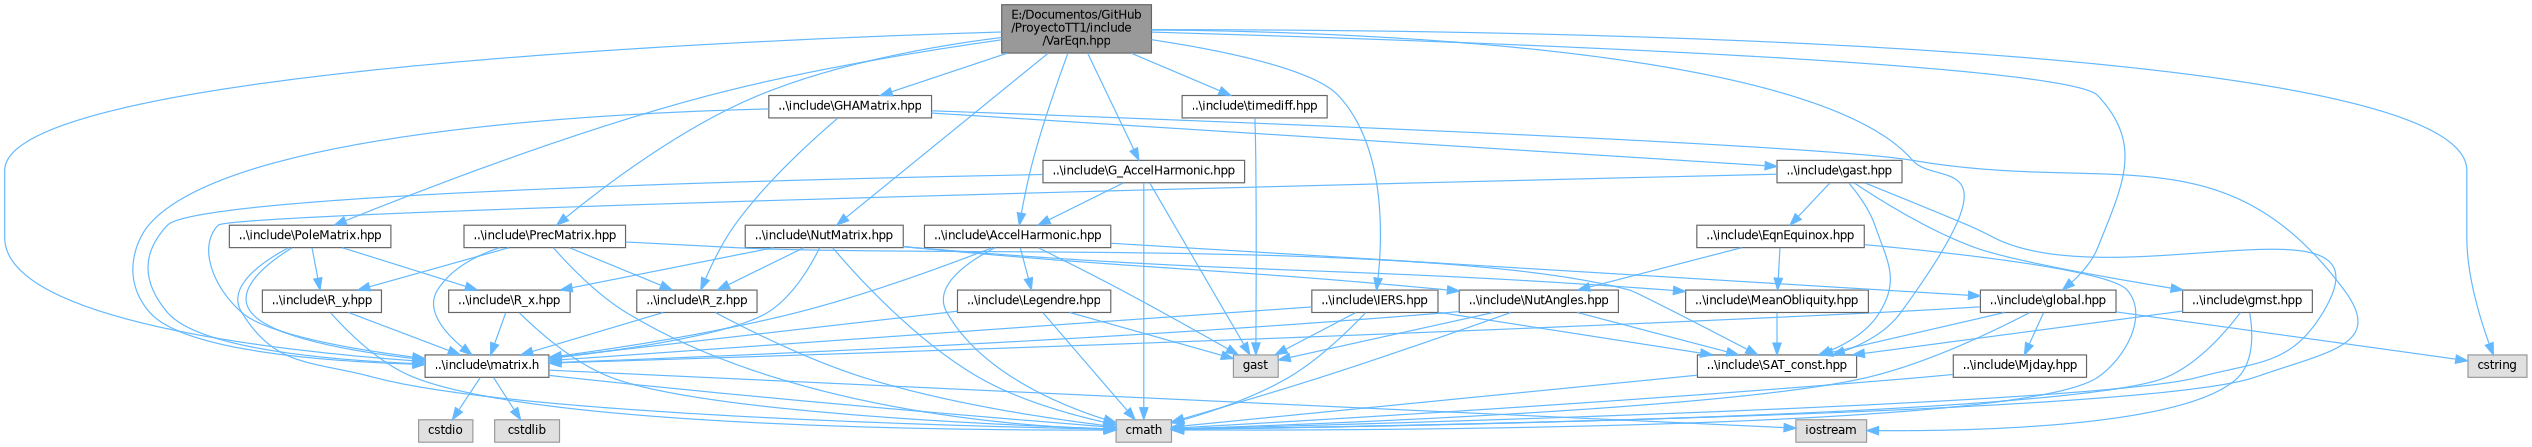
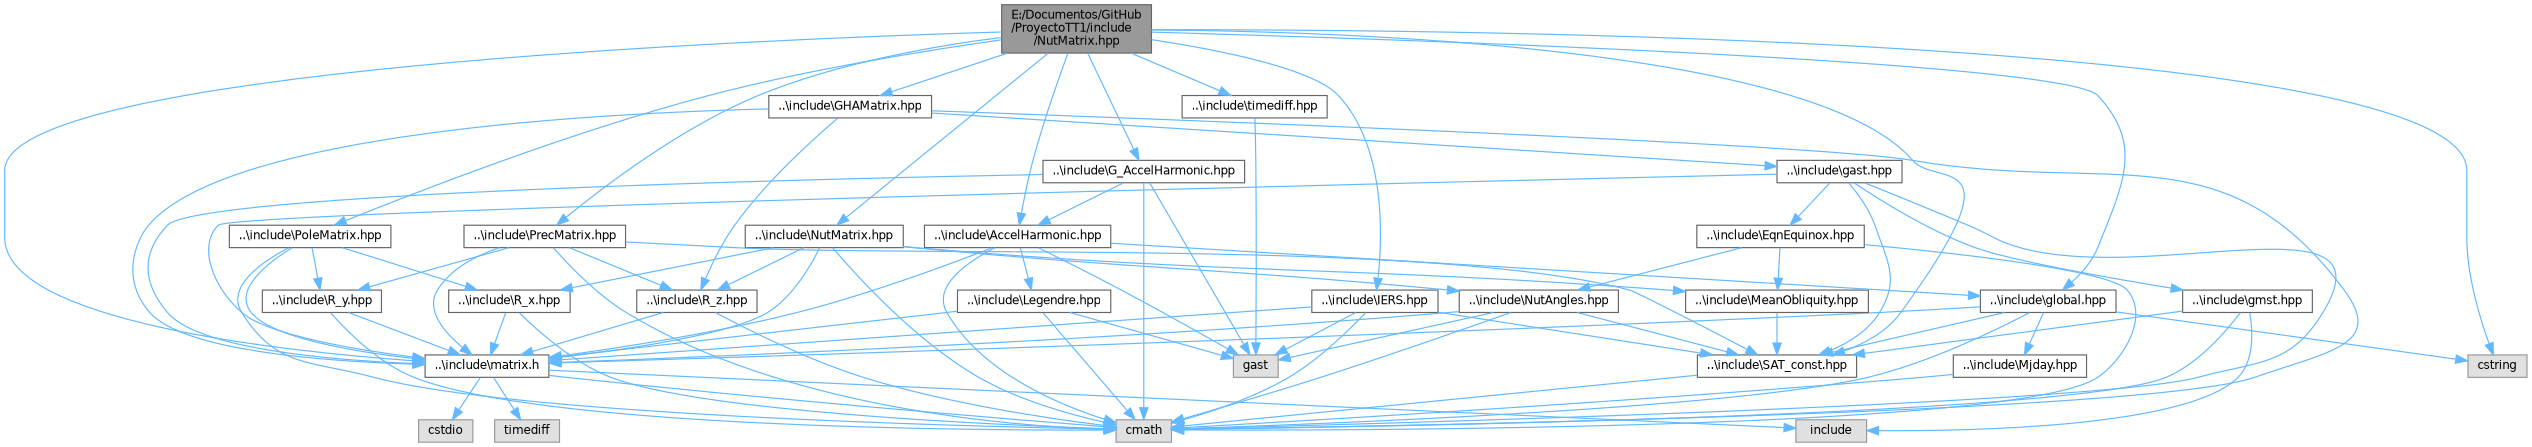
(1077, 29) -> (1077, 29)
(527, 431) -> (527, 431)
(1831, 431) -> (1831, 431)
